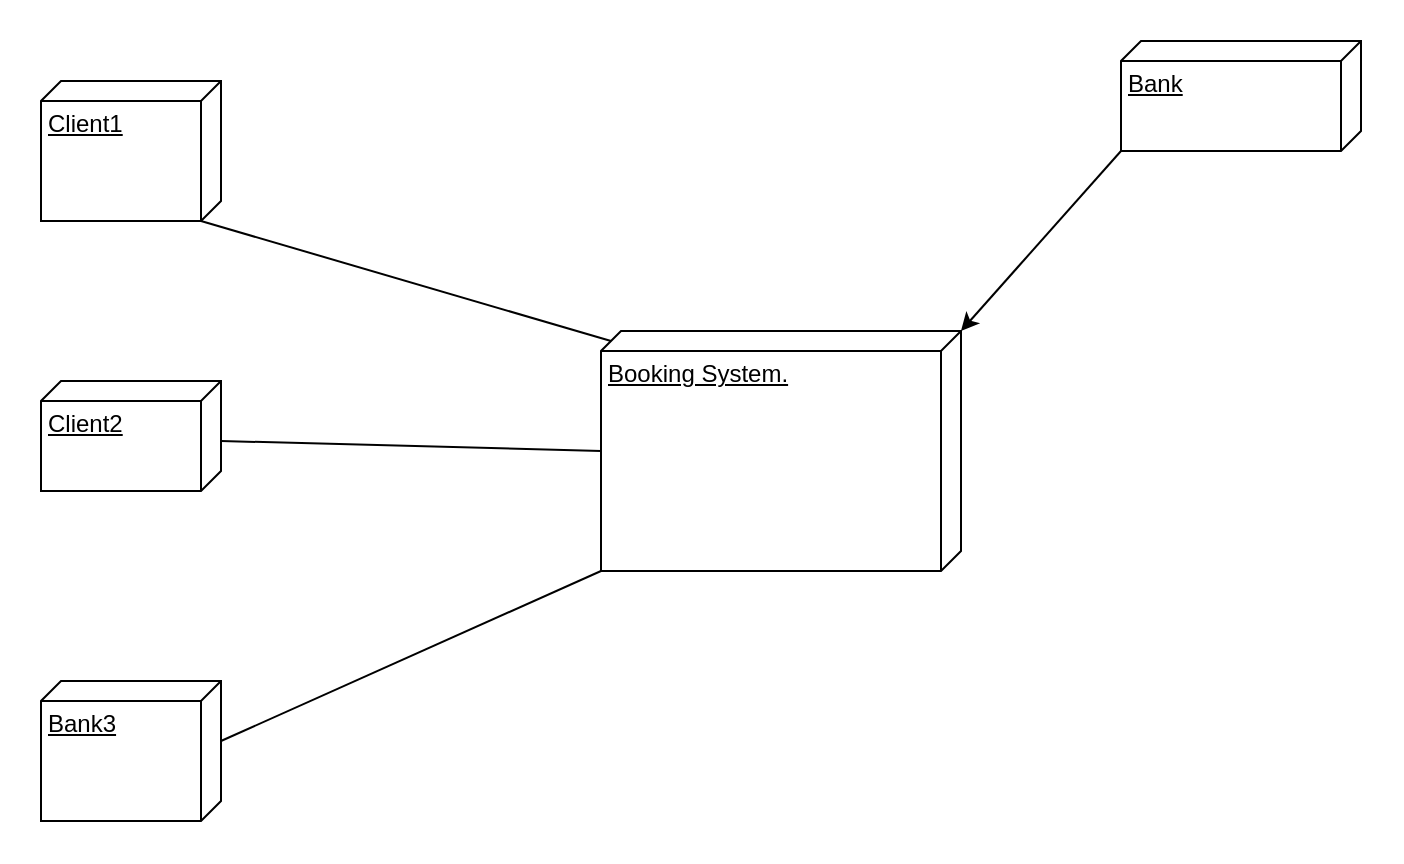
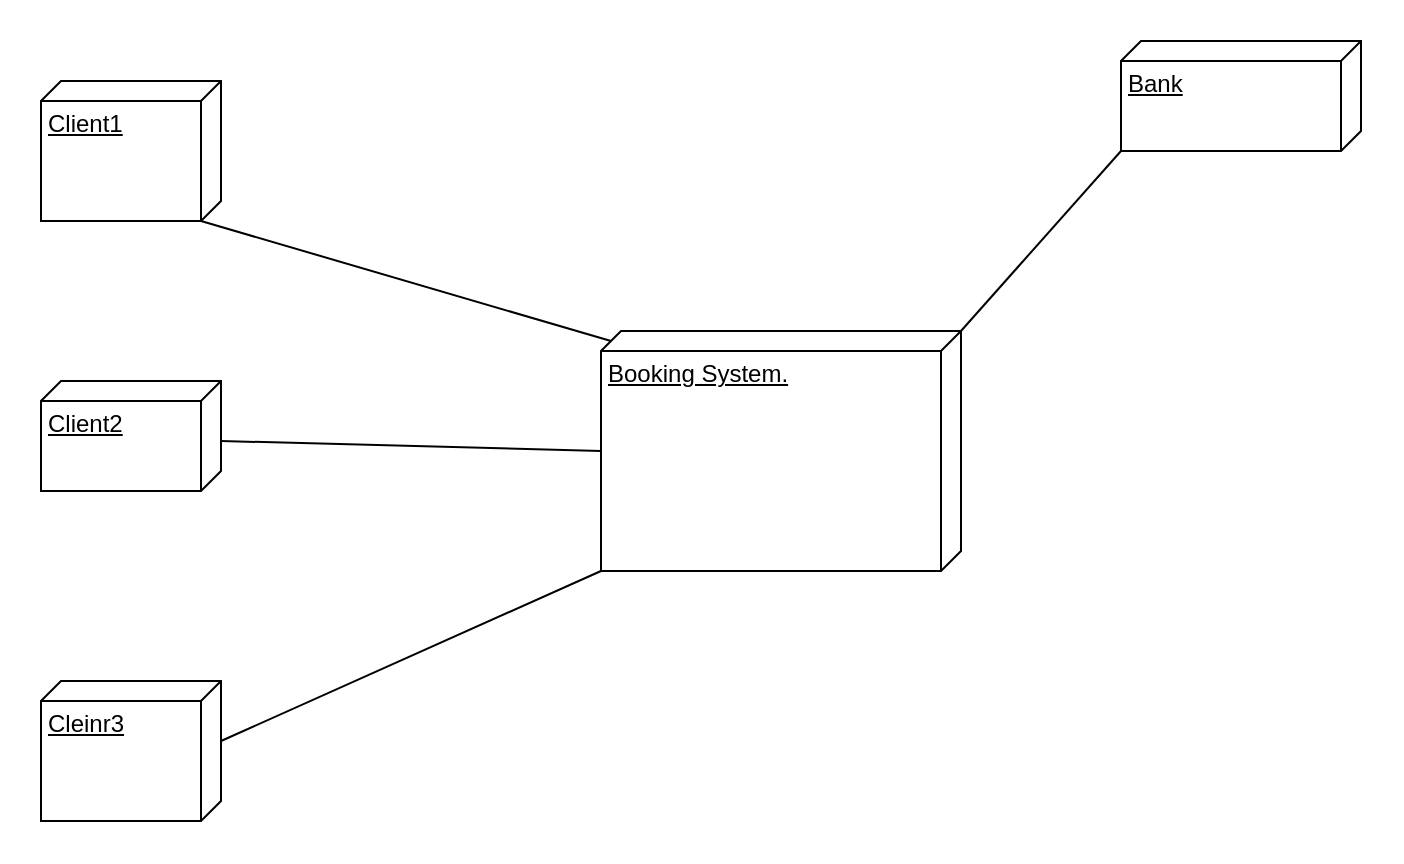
(971, 320) -> (967, 324)
(83, 725) -> (90, 725)
